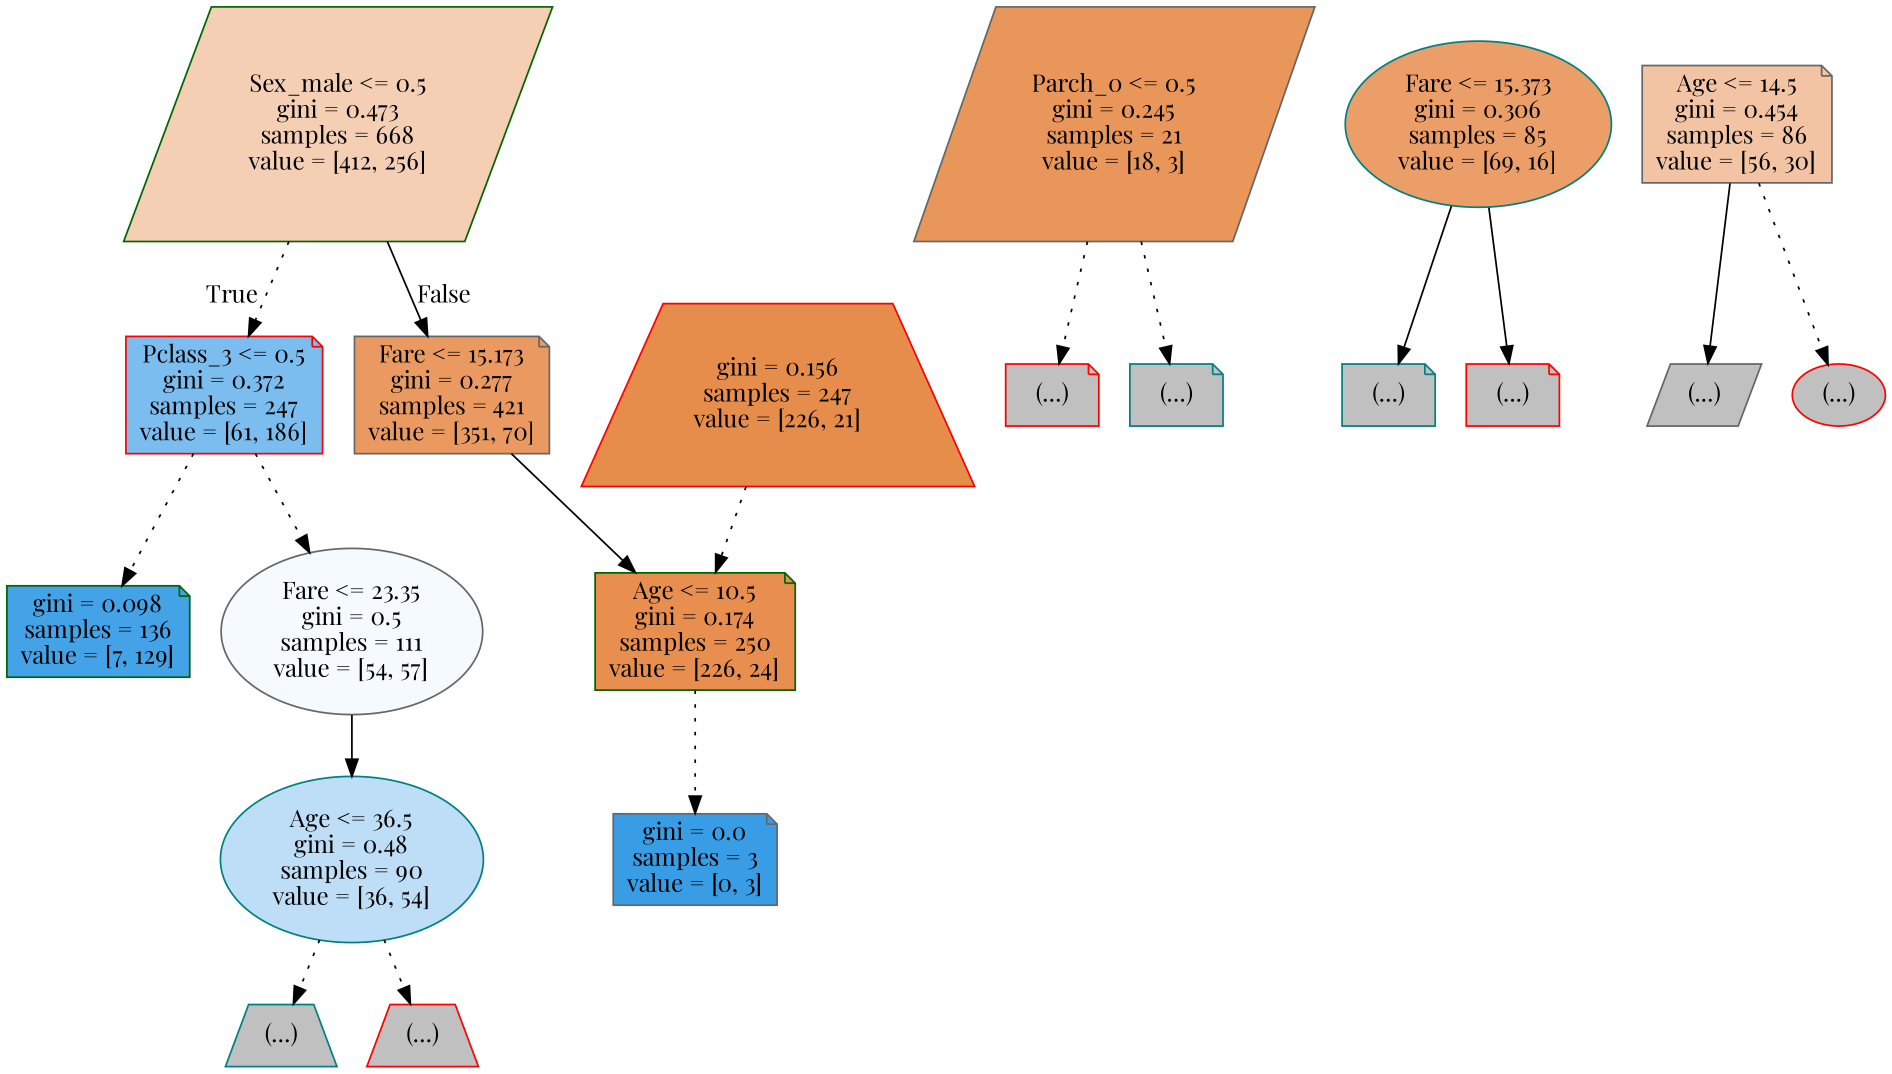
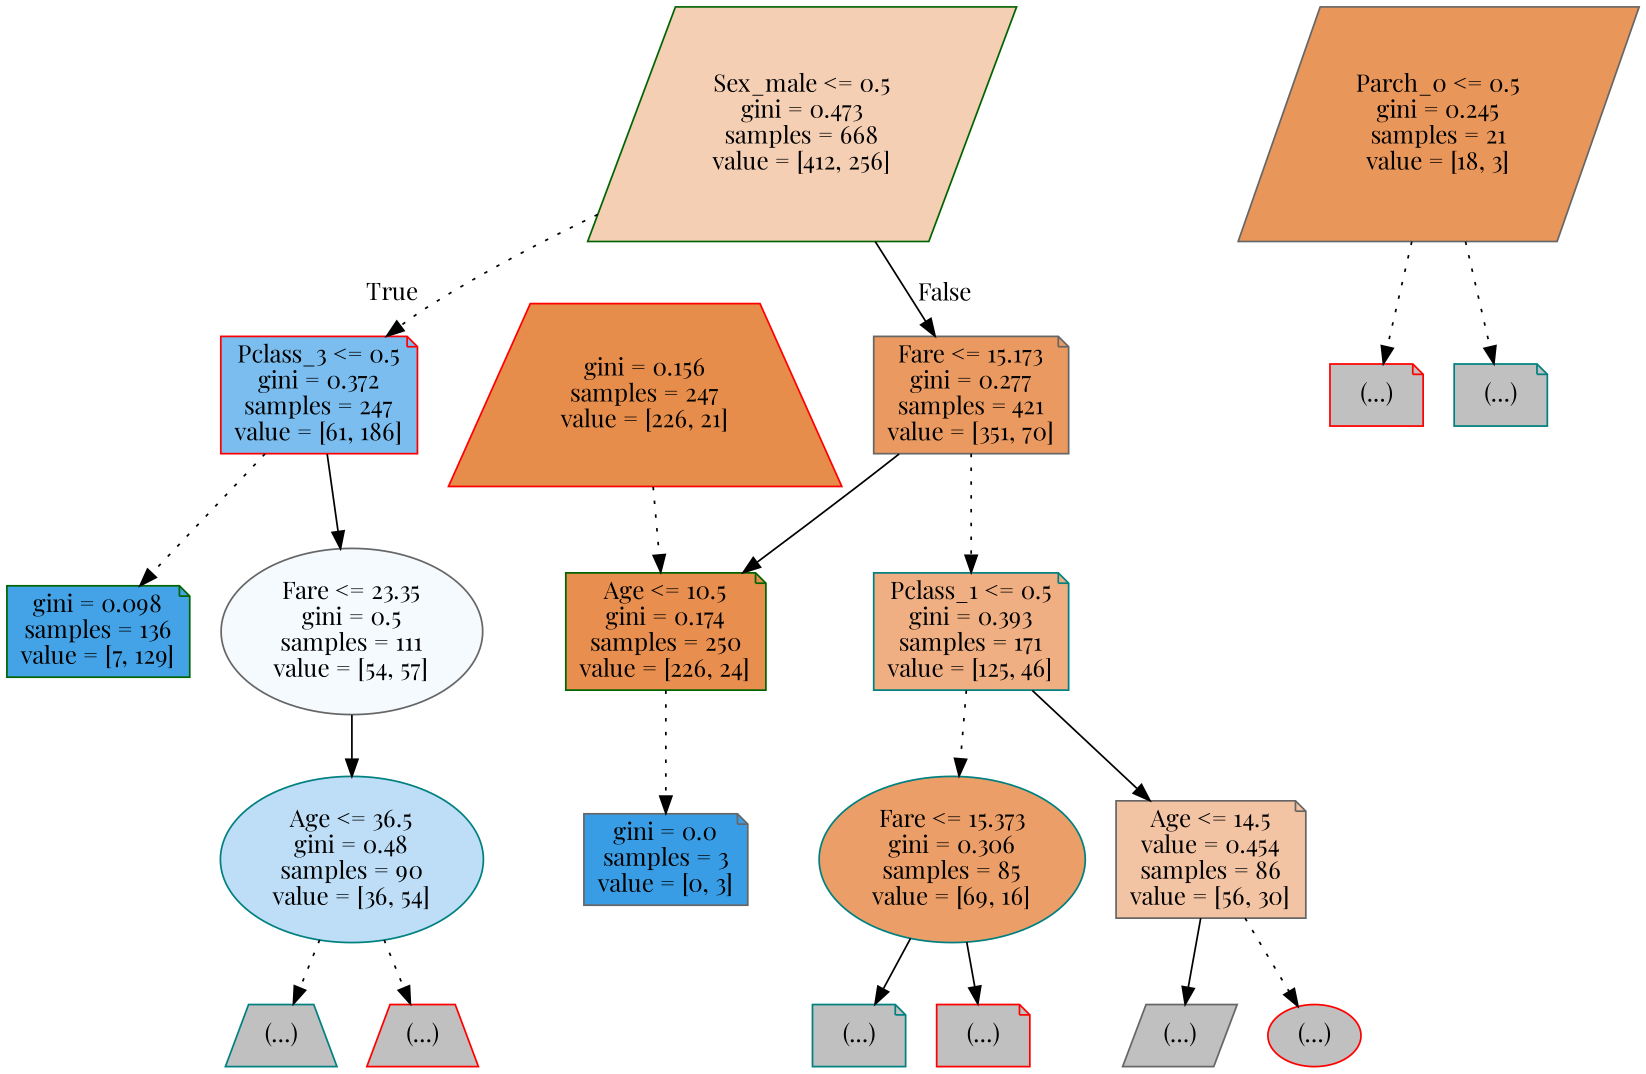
(1737, 124) -> (1211, 859)
(278, 495) -> (333, 493)
none -> (971, 631)
